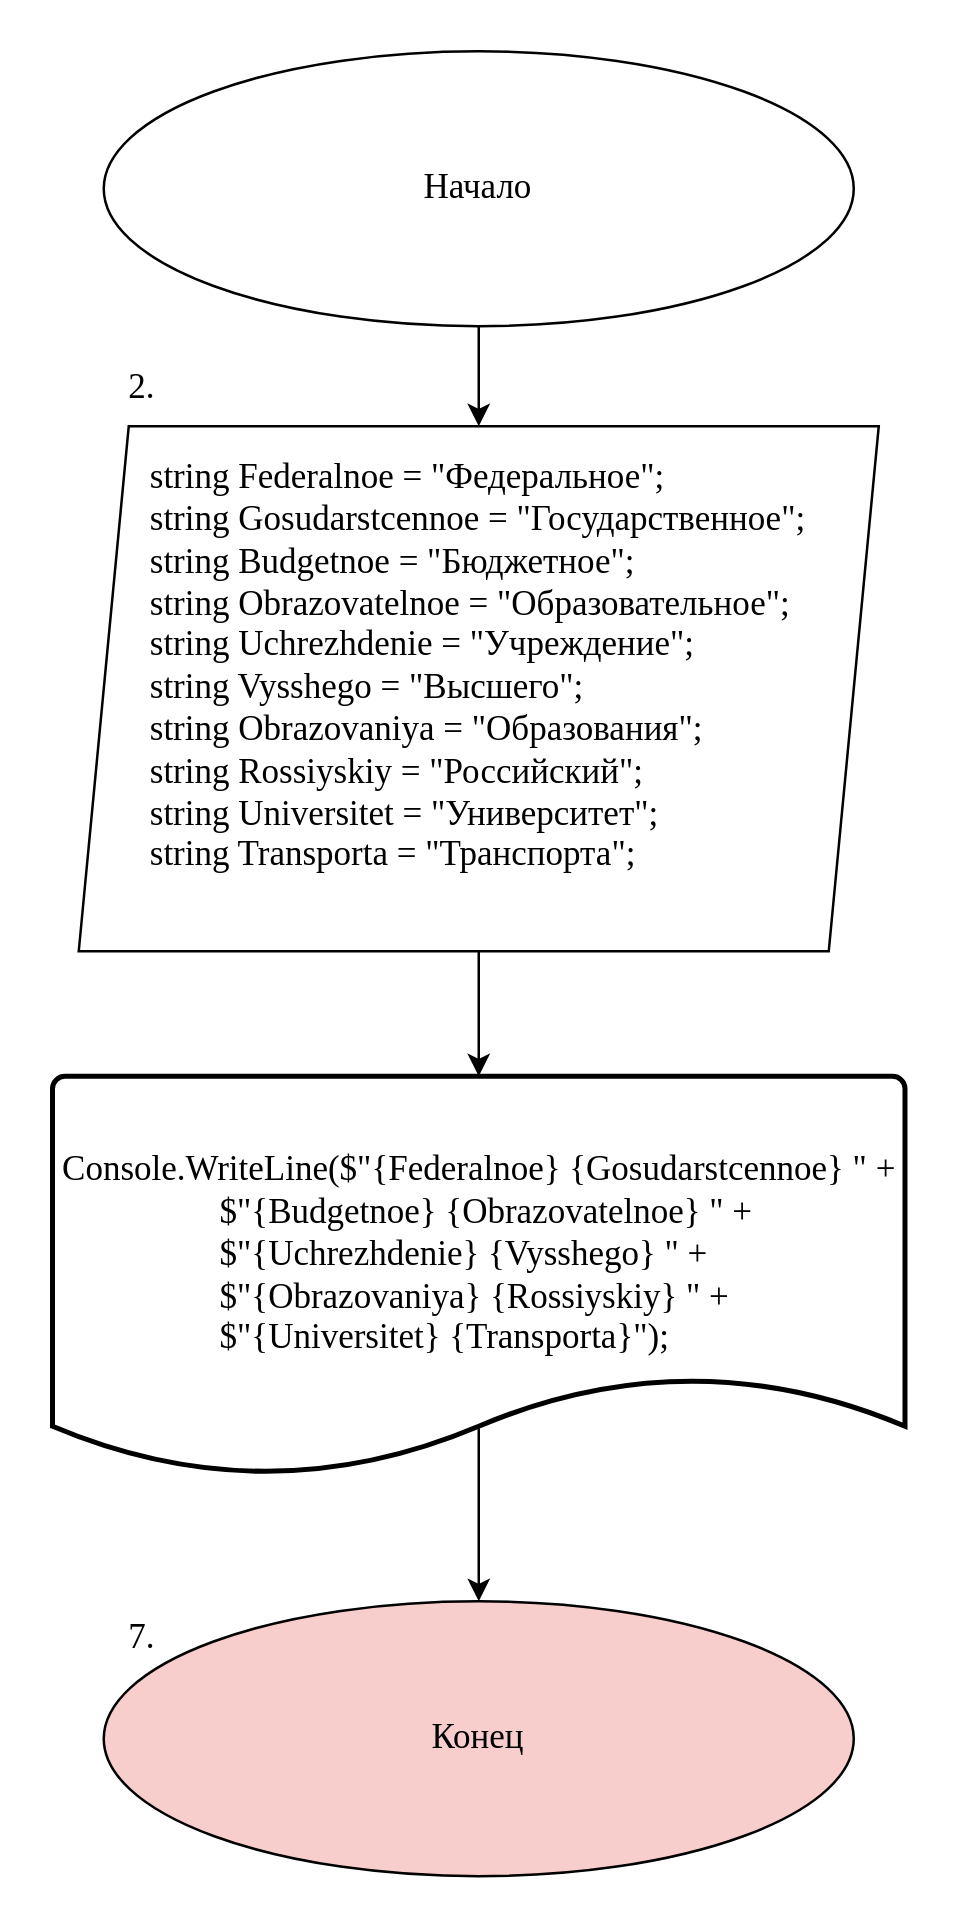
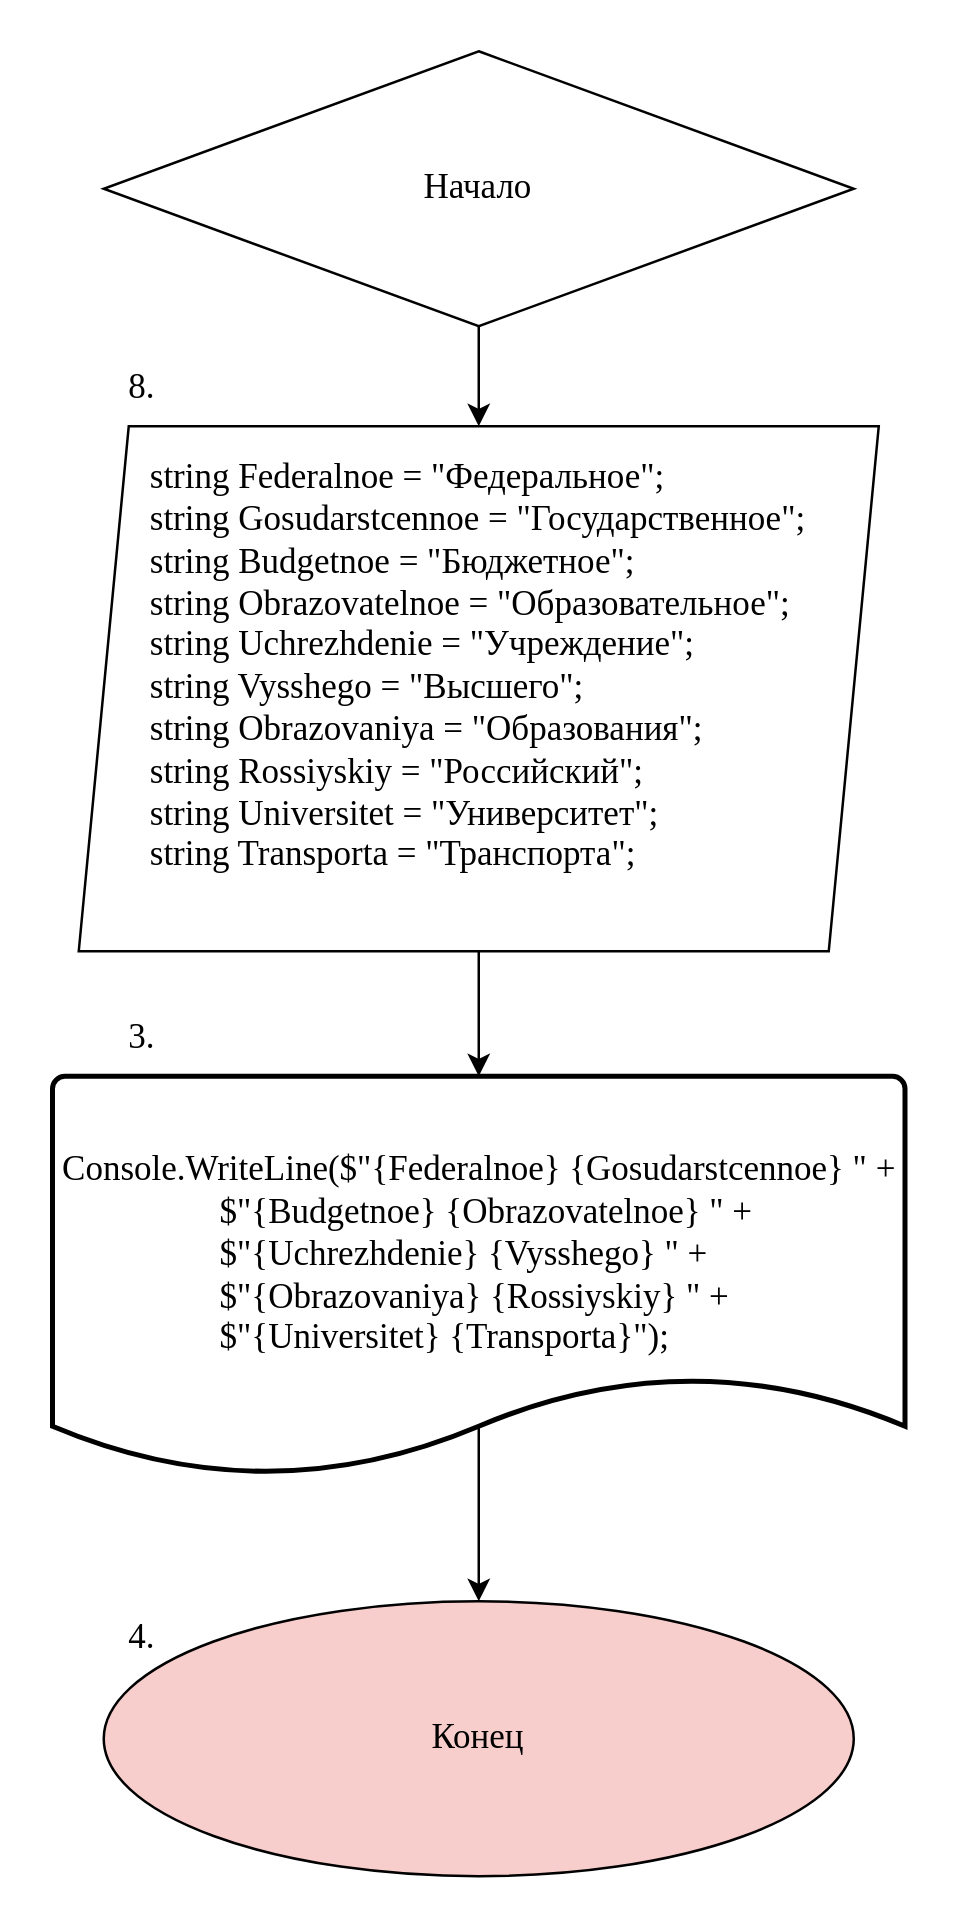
(479, 189) -> (479, 189)
(143, 389) -> (143, 389)
none -> (141, 1039)
(143, 1639) -> (143, 1639)
